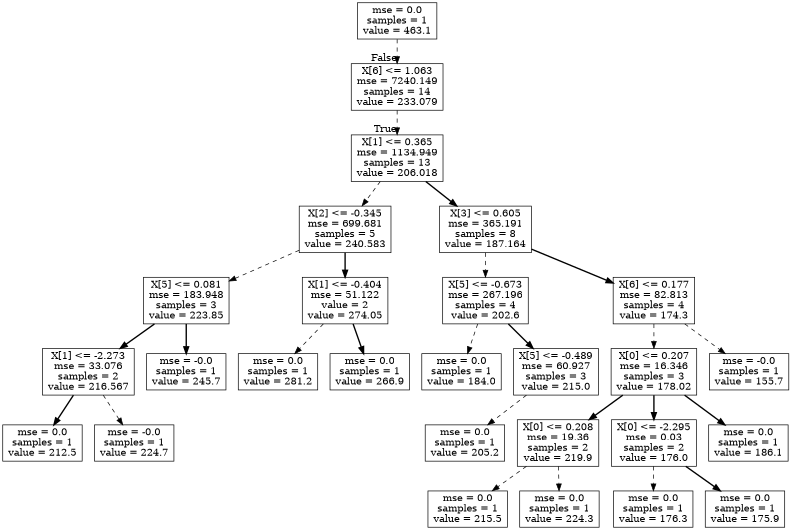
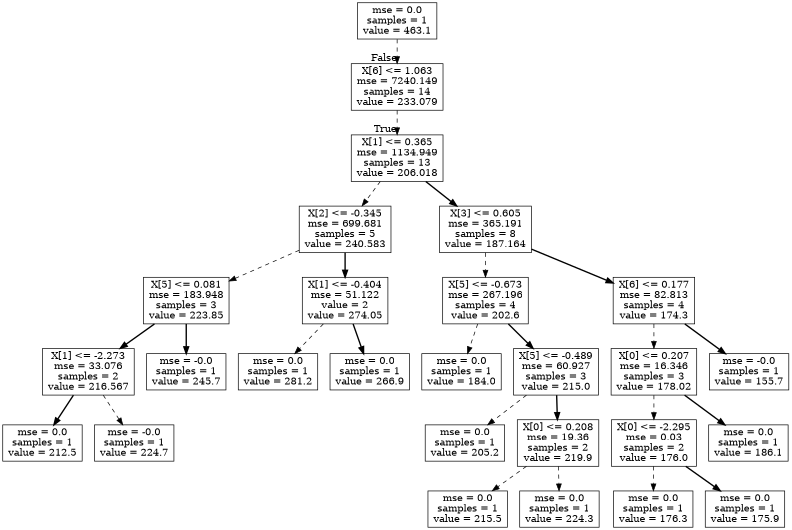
(702, 337) -> (702, 337)
(654, 404) -> (654, 404)
(609, 405) -> (557, 404)
